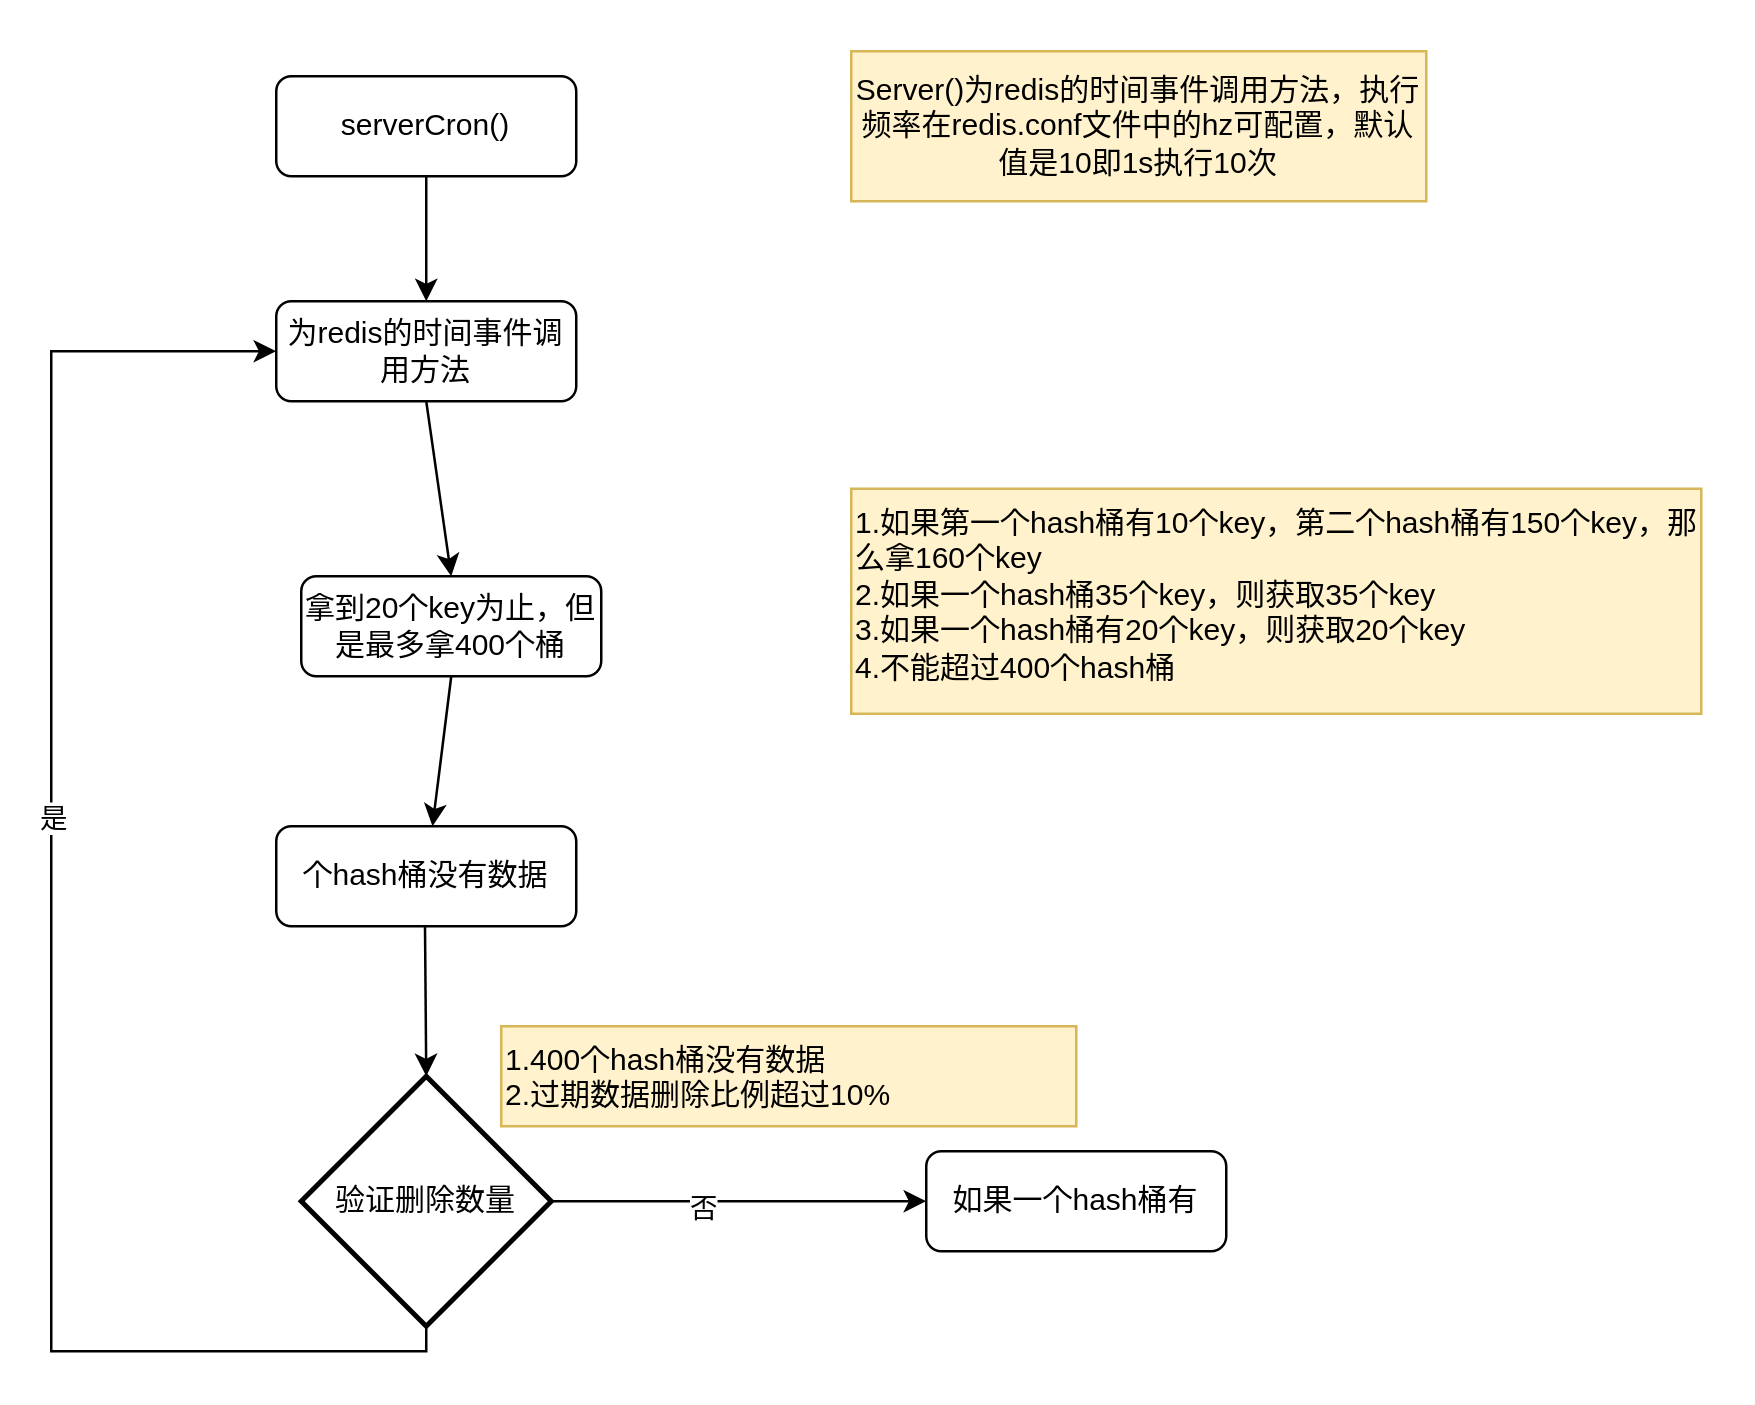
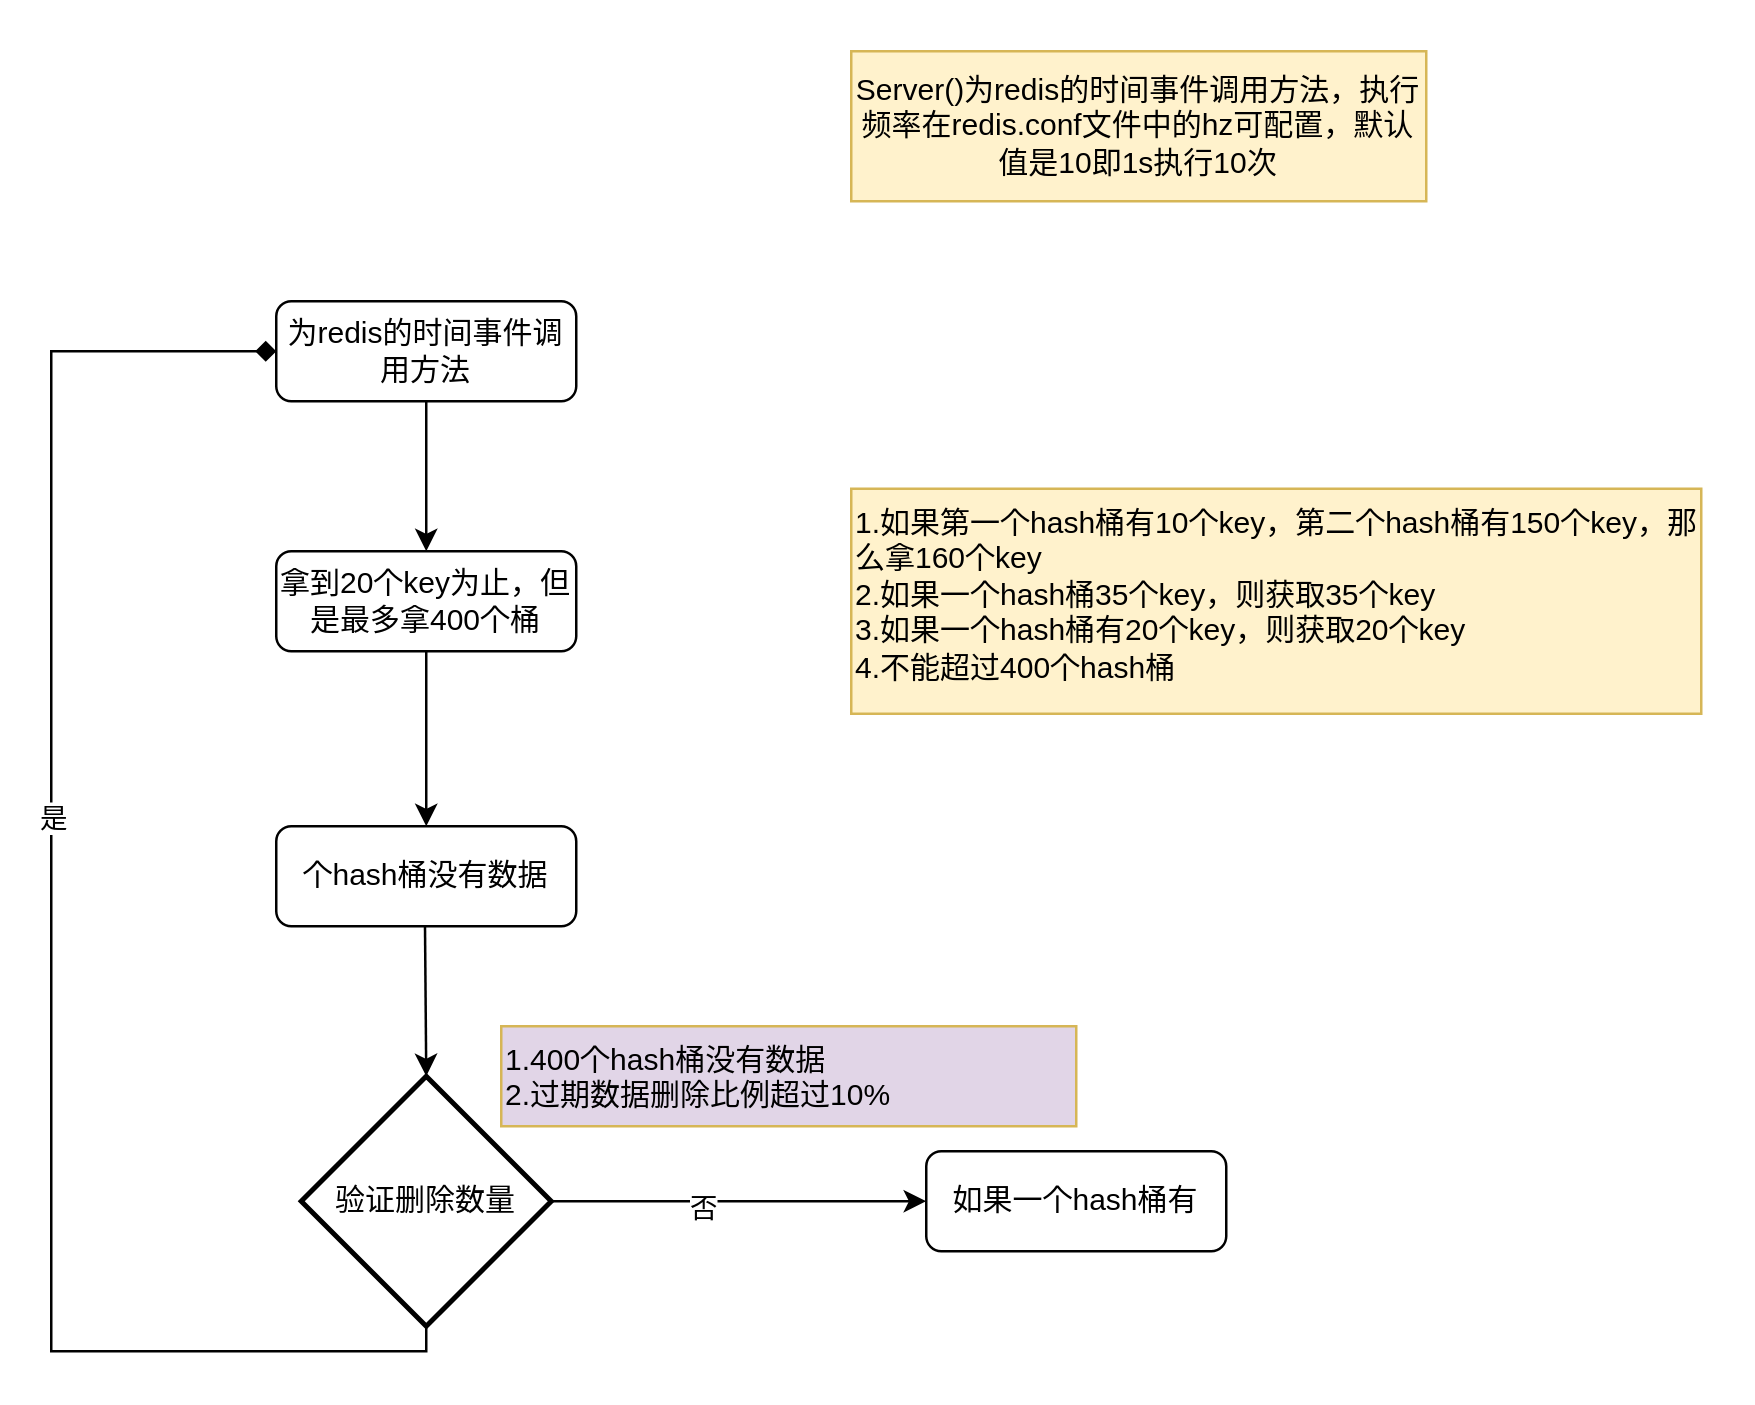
(426, 126) -> none
(426, 230) -> none
(257, 351) -> (256, 351)
(451, 626) -> (426, 601)
(789, 1076) -> (789, 1076)
